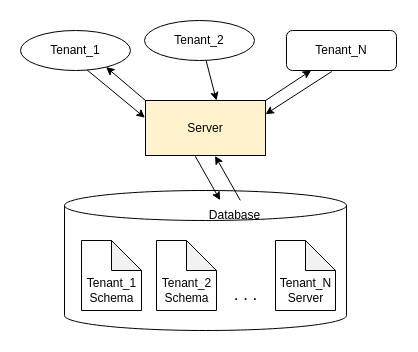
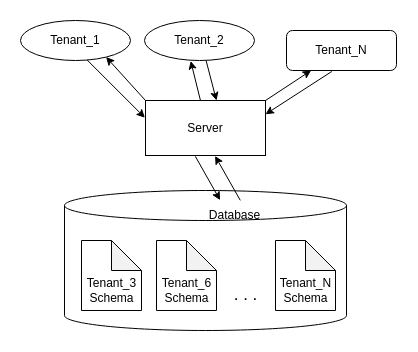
(76, 51) -> (76, 41)
none -> (196, 84)
(206, 128) -> (206, 128)
(112, 291) -> (112, 291)
(187, 291) -> (187, 291)
(306, 291) -> (306, 291)
